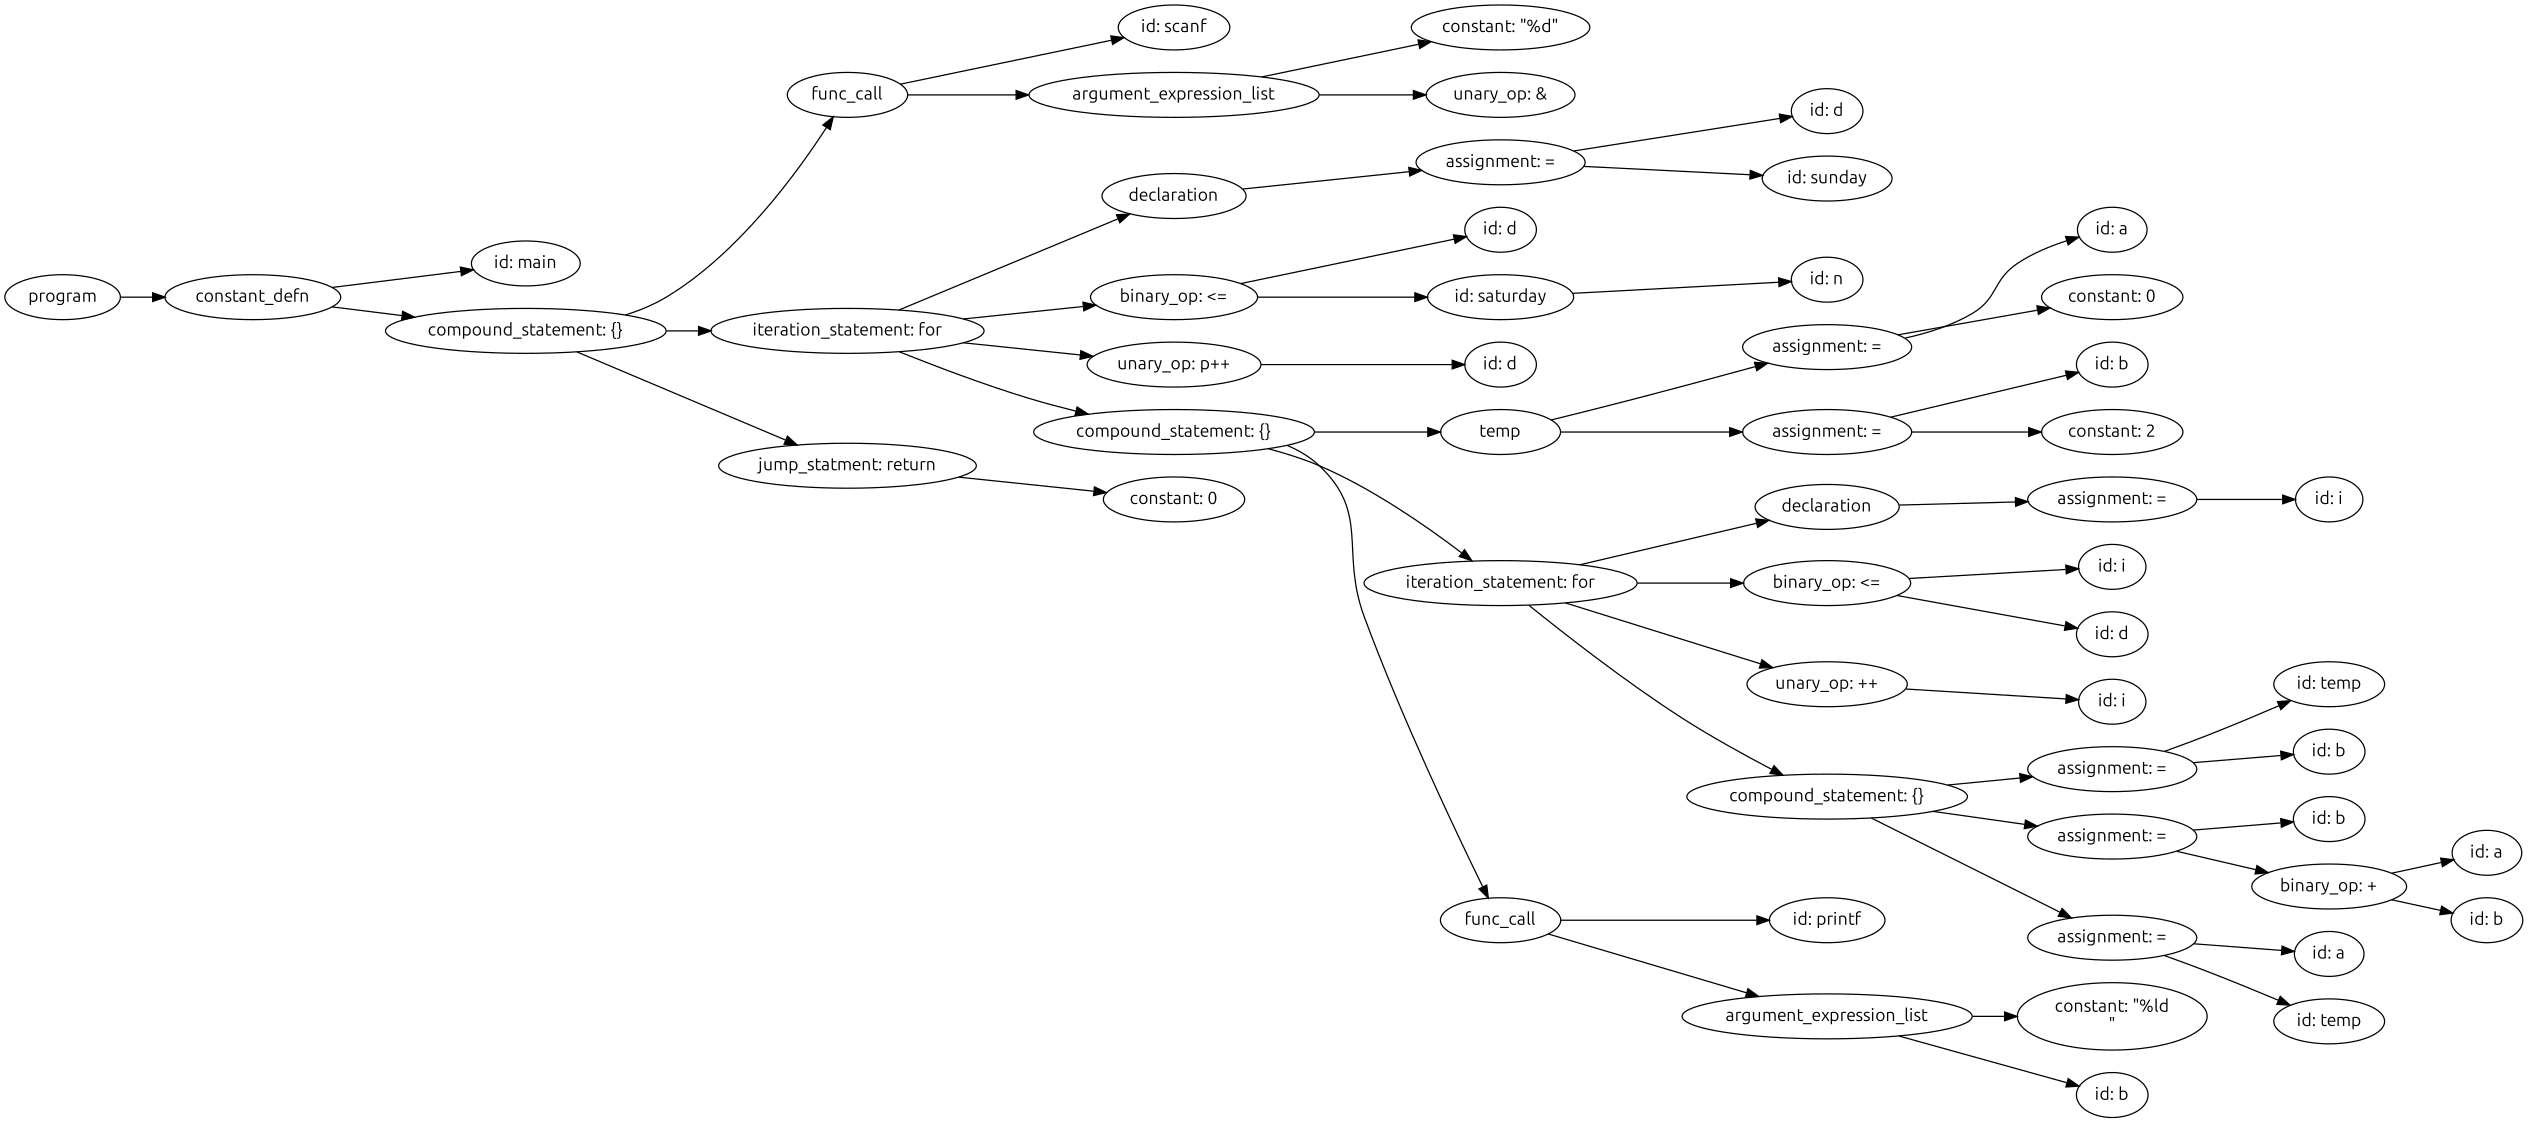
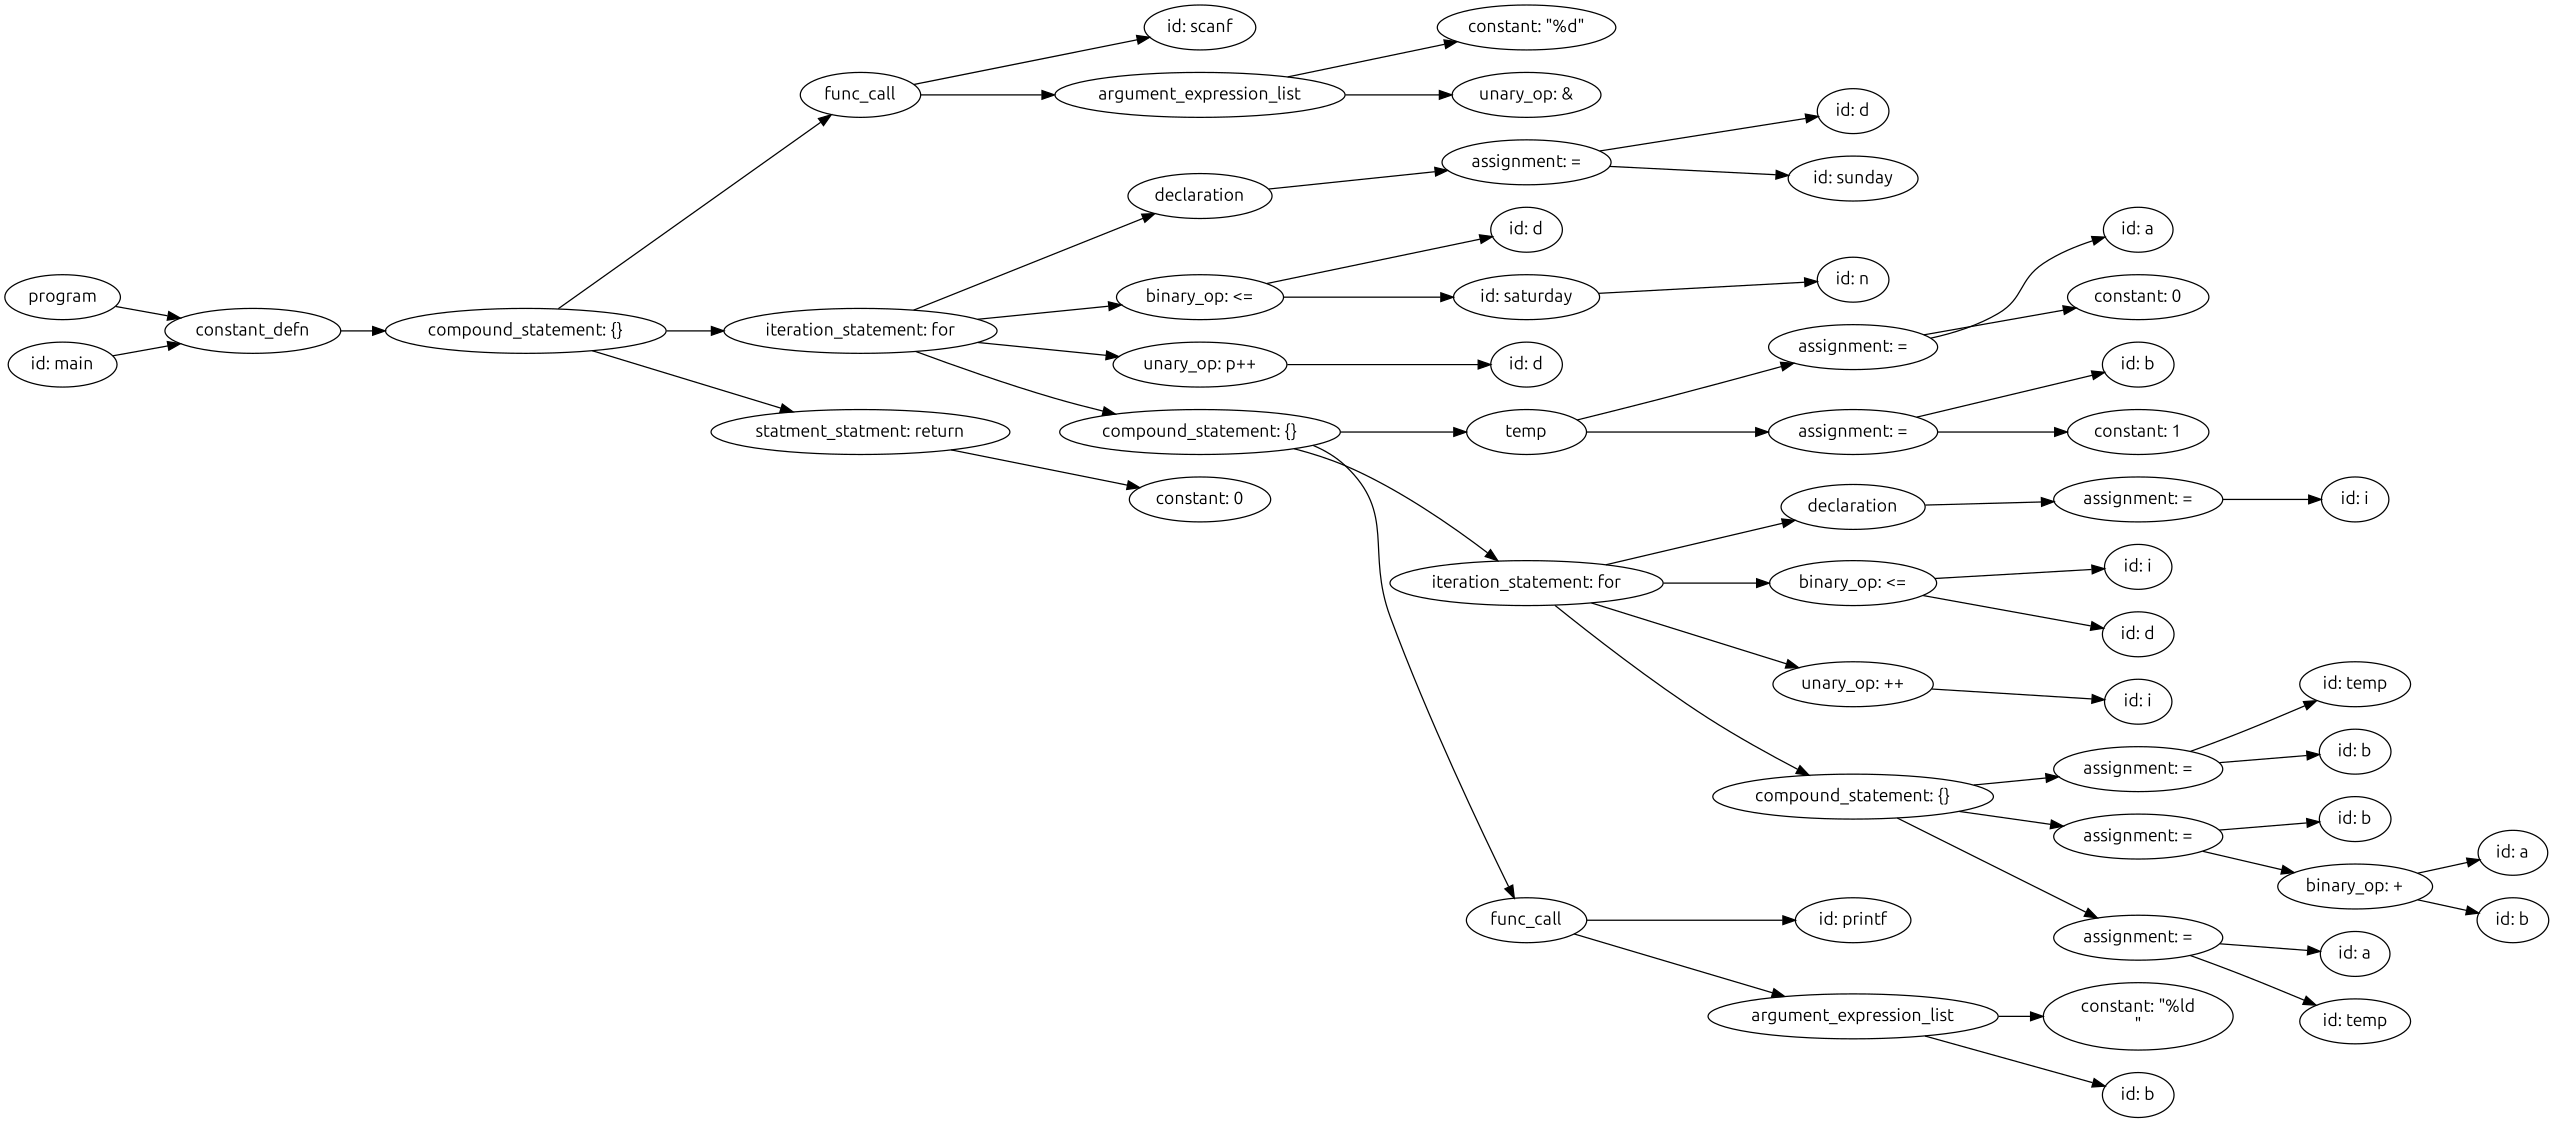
(396, 279) -> (140, 351)
(2112, 432) -> (2138, 432)
(847, 466) -> (860, 432)
